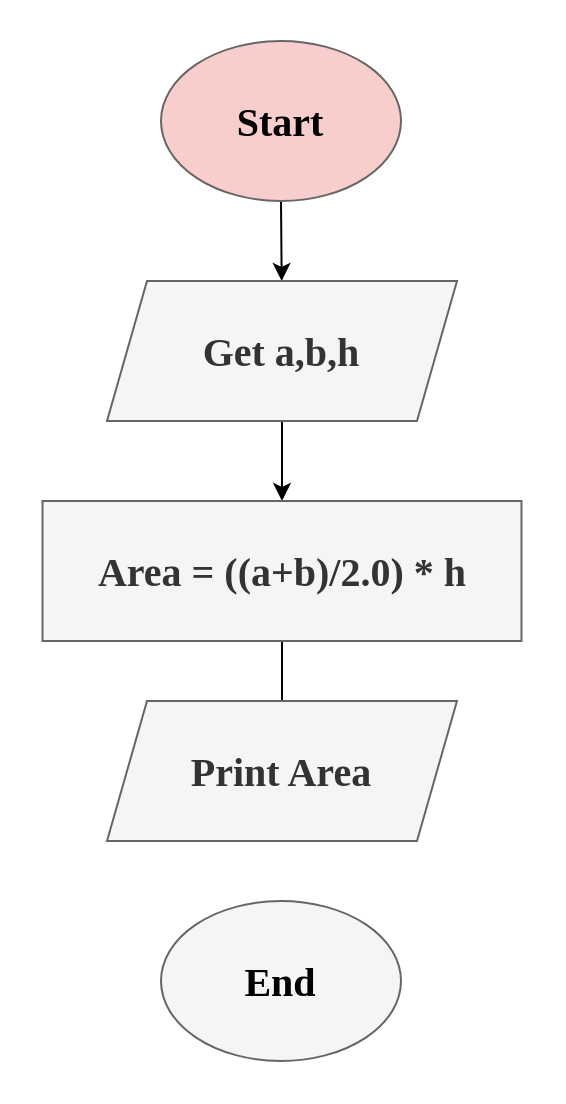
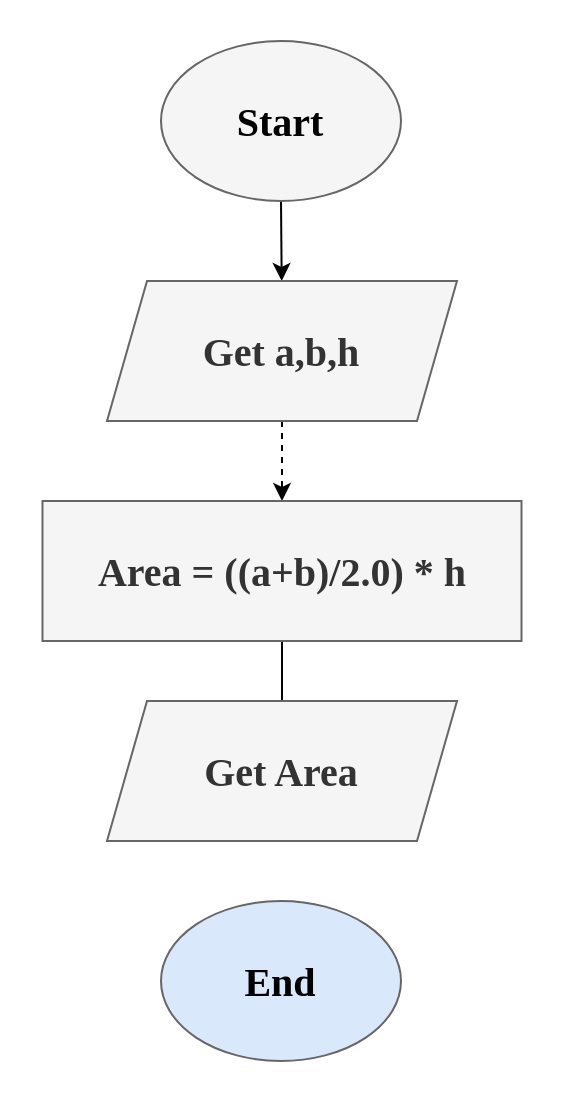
(281, 121) -> (281, 121)
(282, 453) -> (282, 453)
(282, 771) -> (282, 771)
(281, 981) -> (281, 981)
